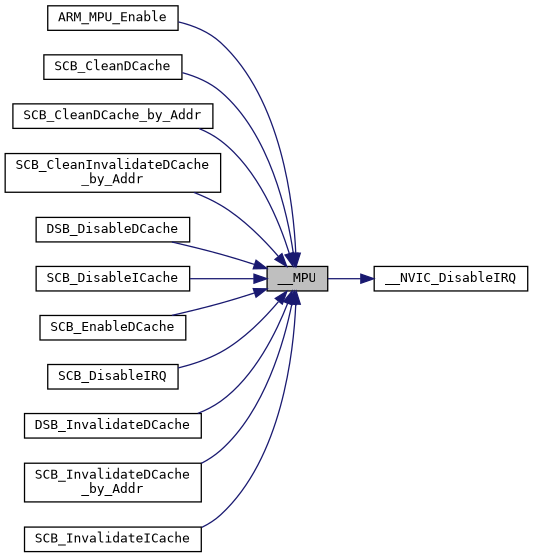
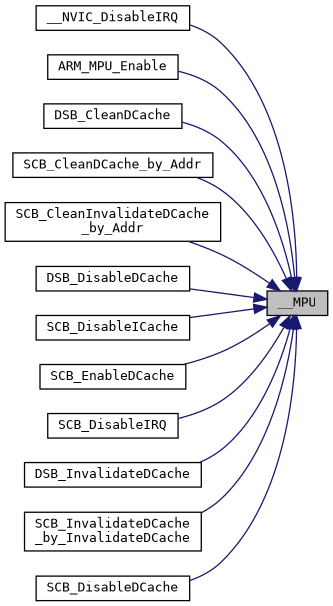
(113, 67) -> (113, 116)
(344, 279) -> (275, 135)
(113, 483) -> (113, 532)
(113, 539) -> (113, 588)
